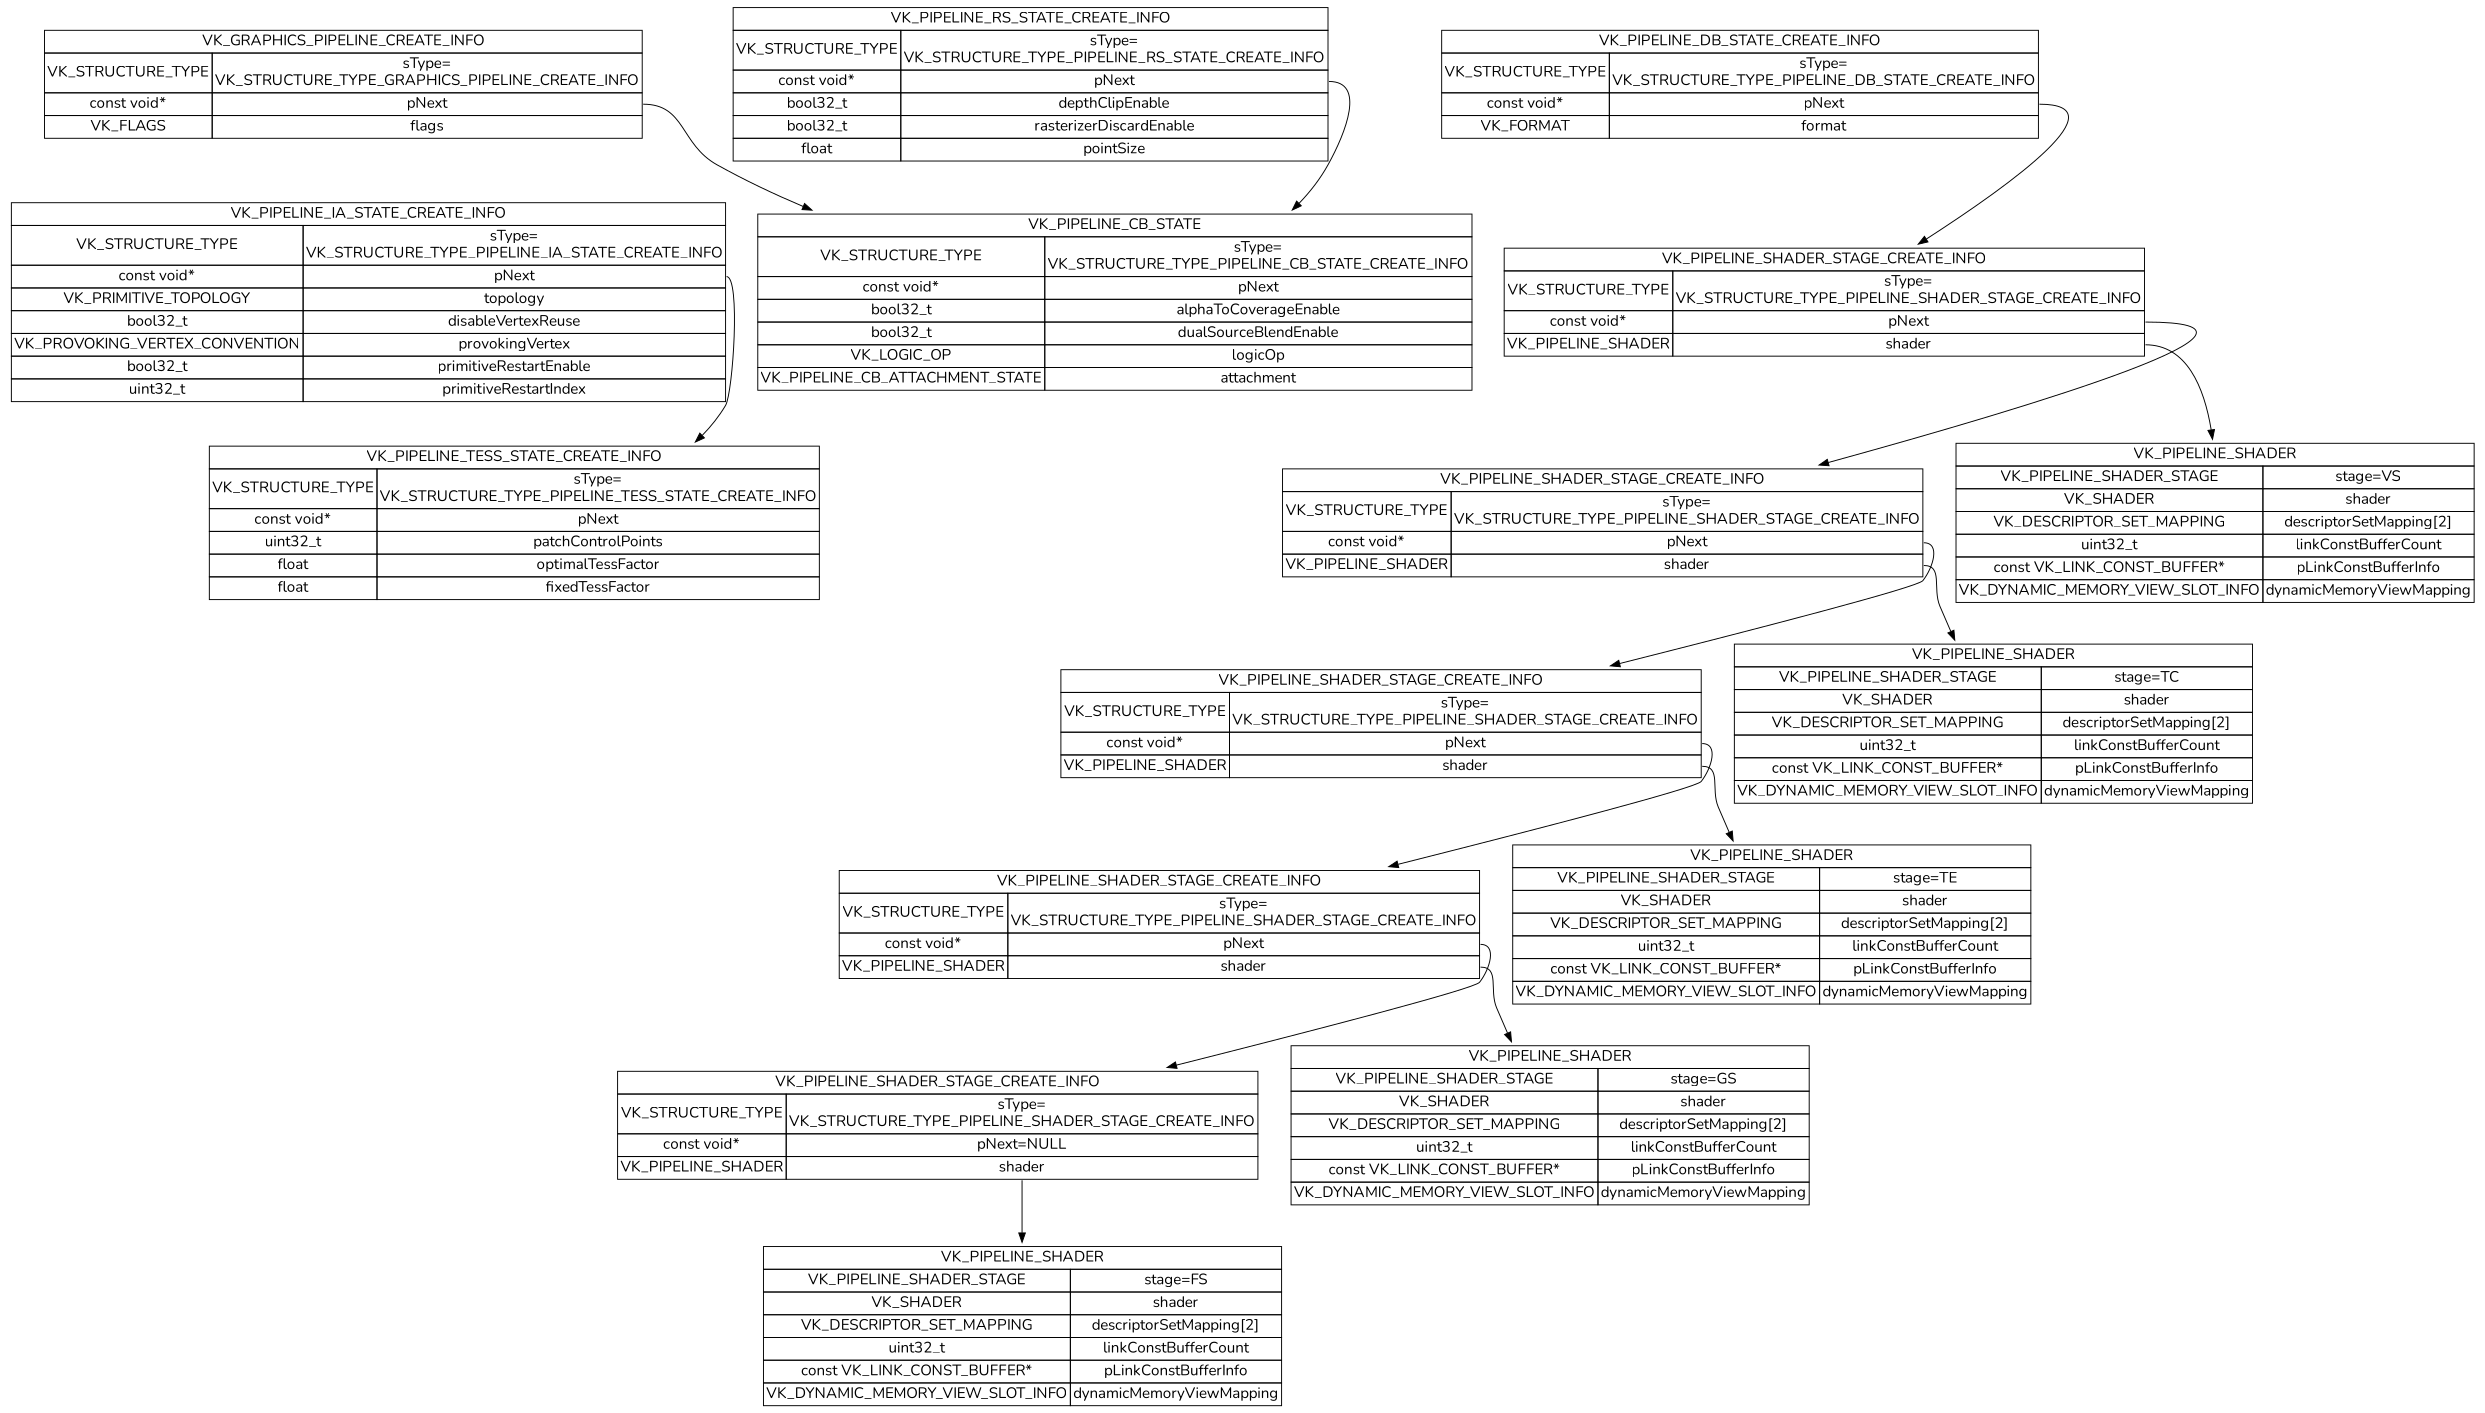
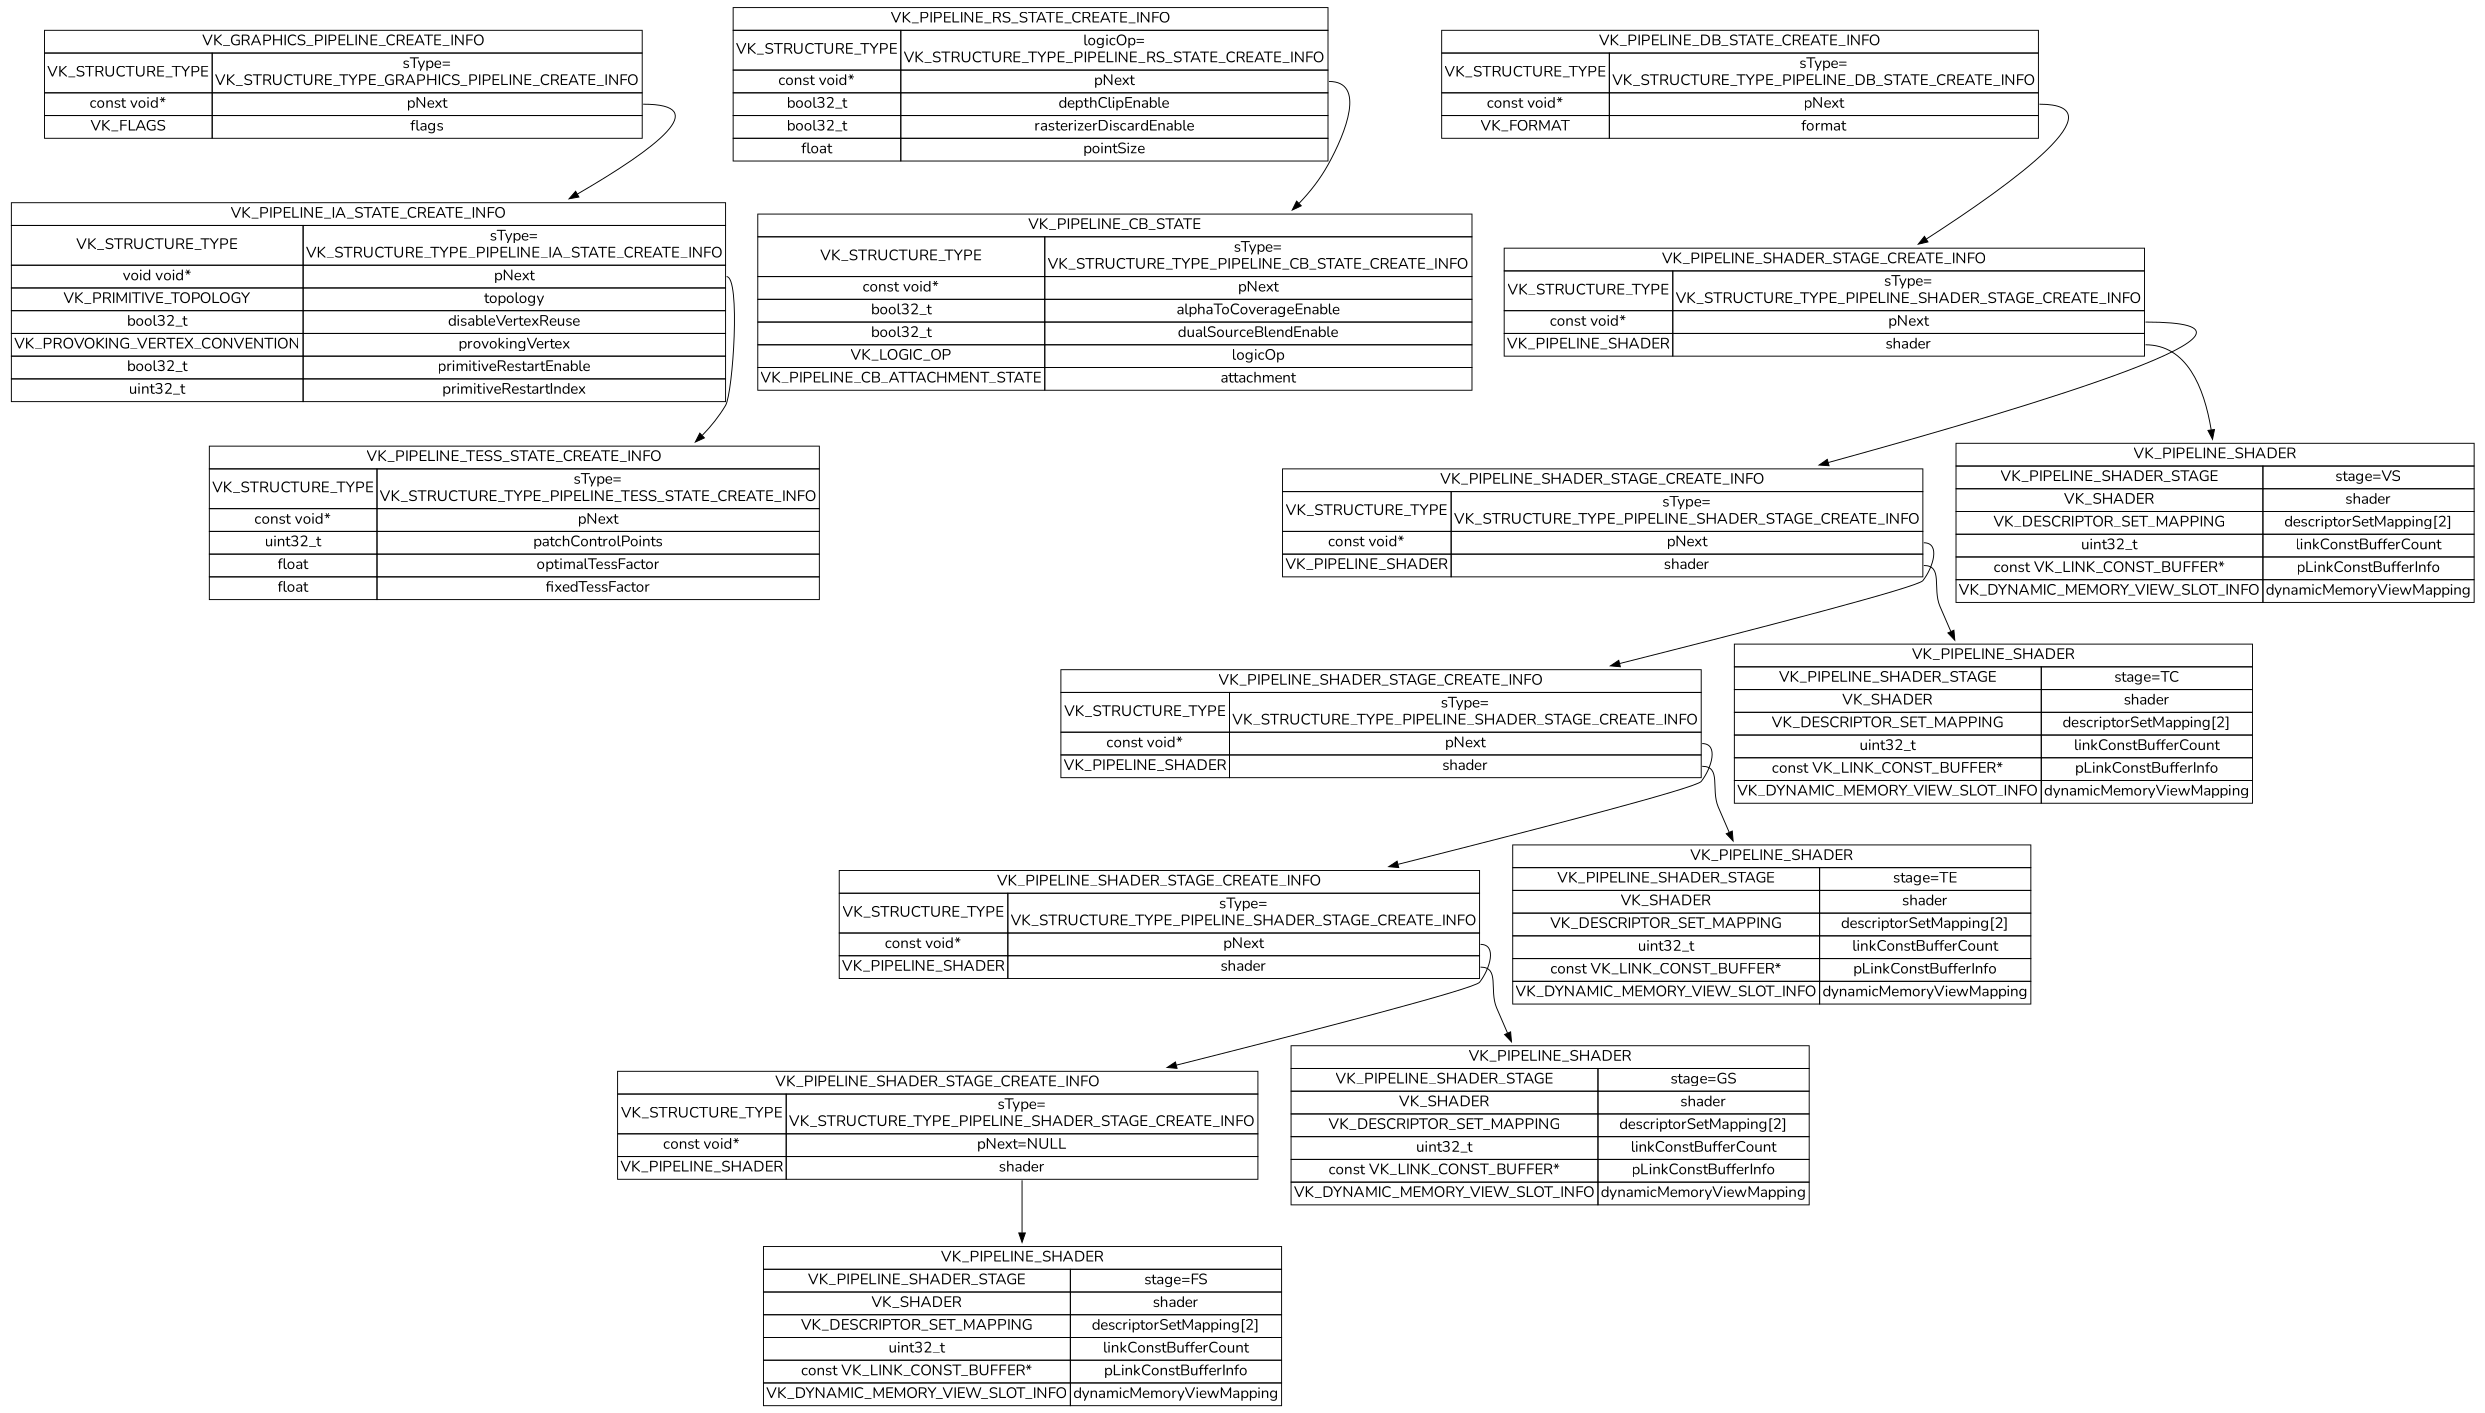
(1114, 41) -> (1114, 41)
(716, 164) -> (646, 150)
(157, 276) -> (157, 276)
